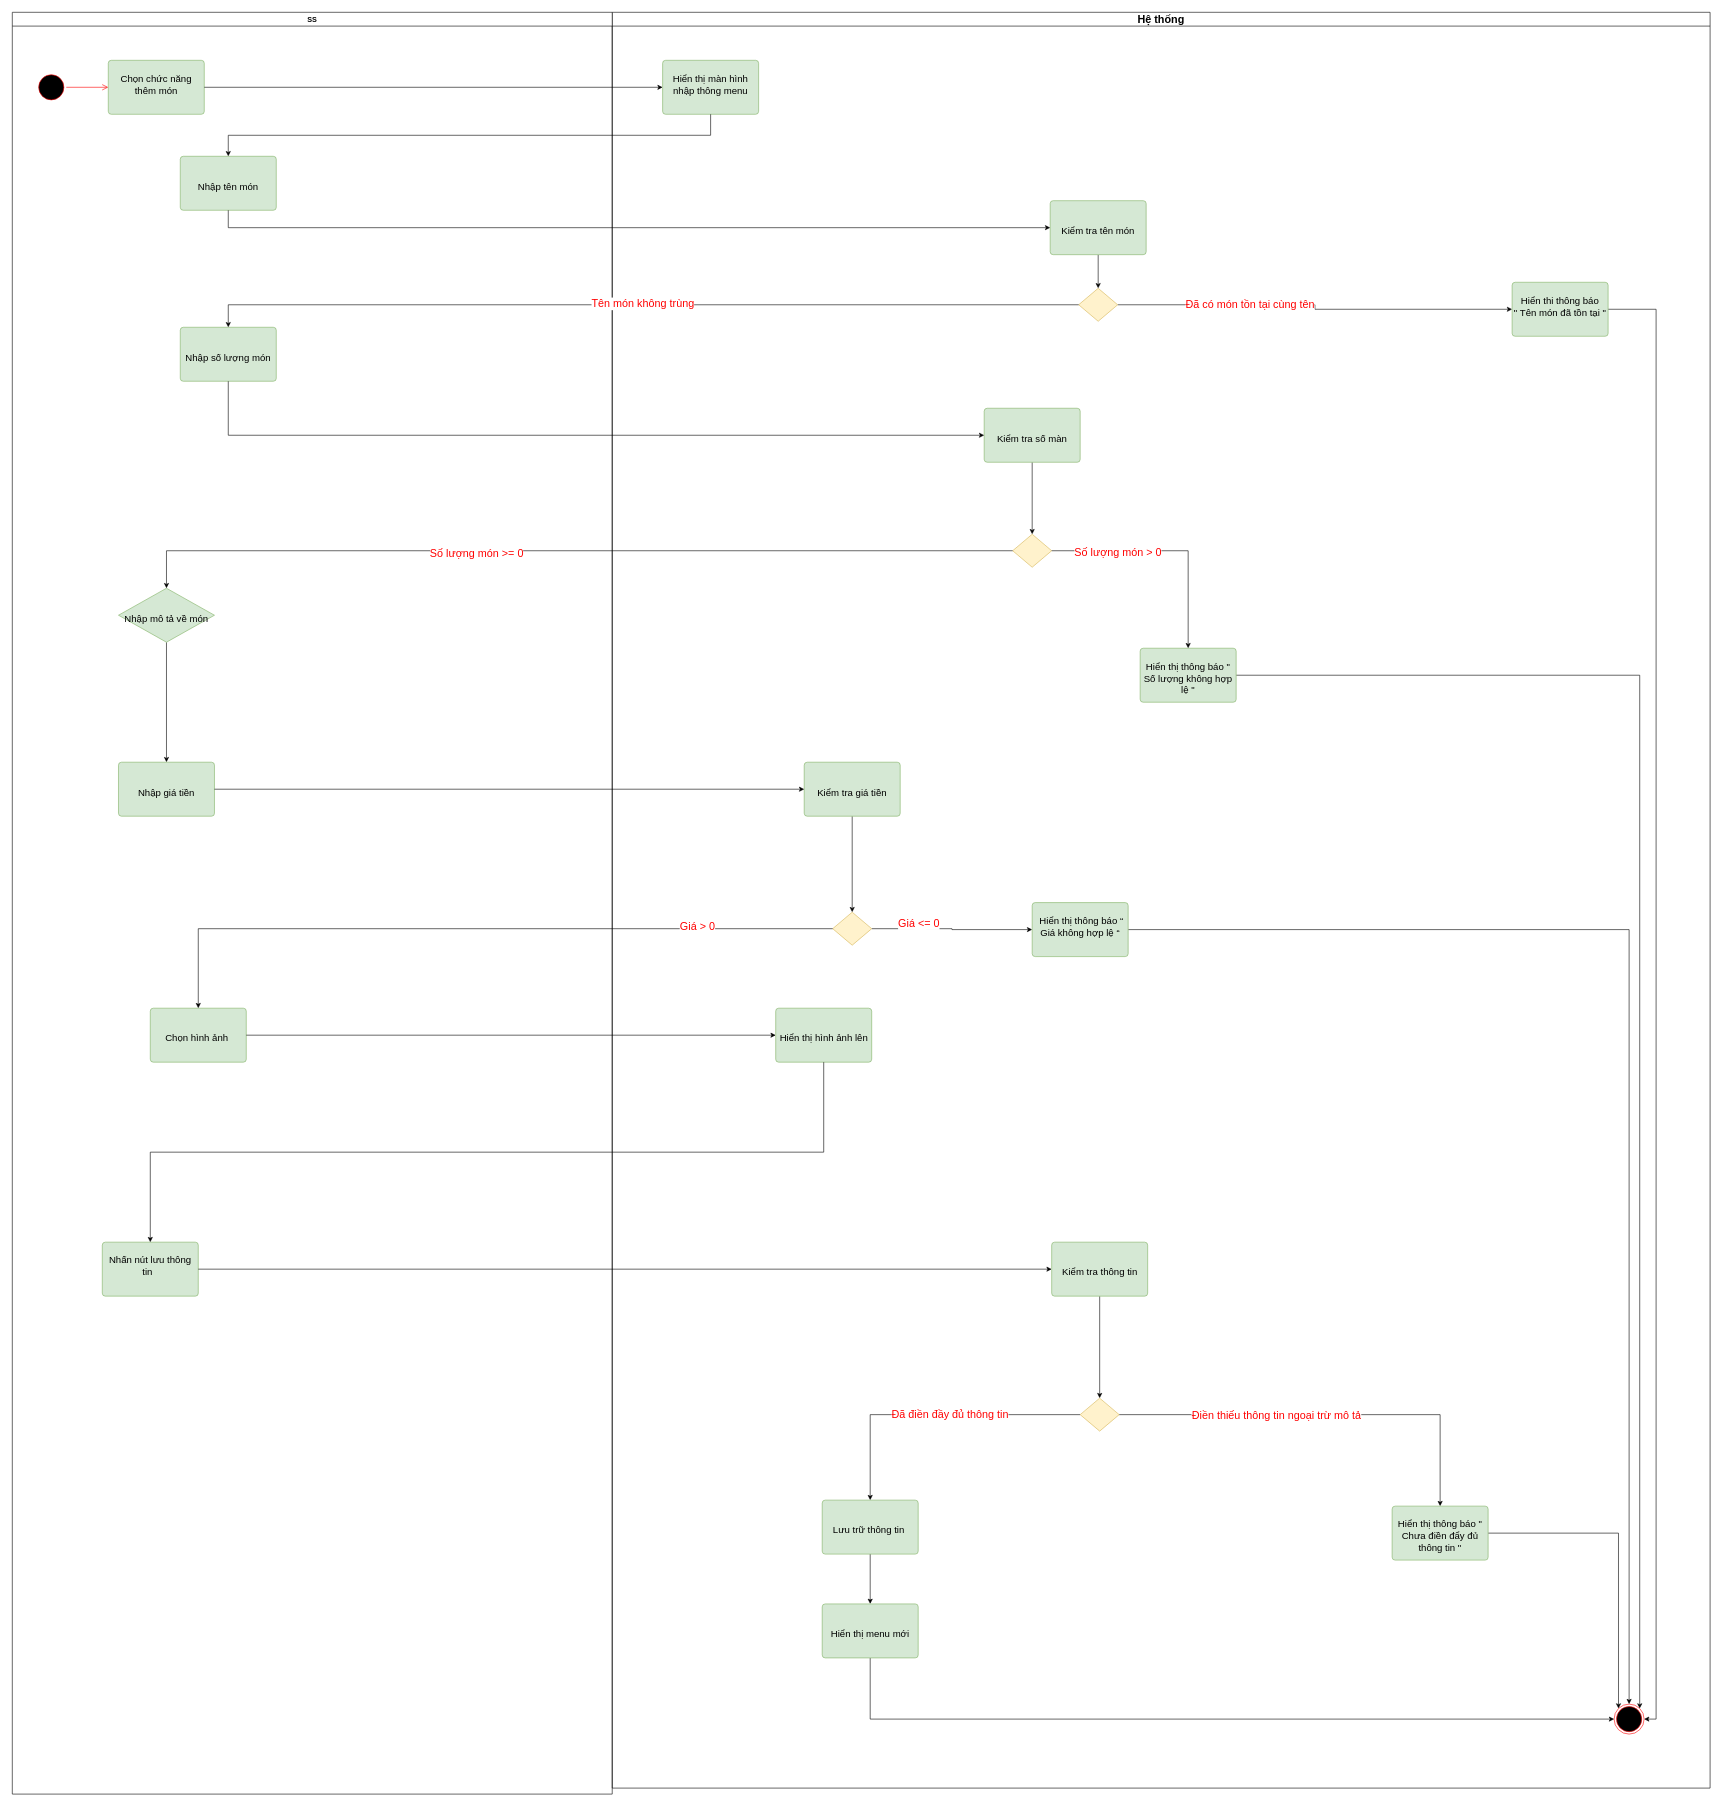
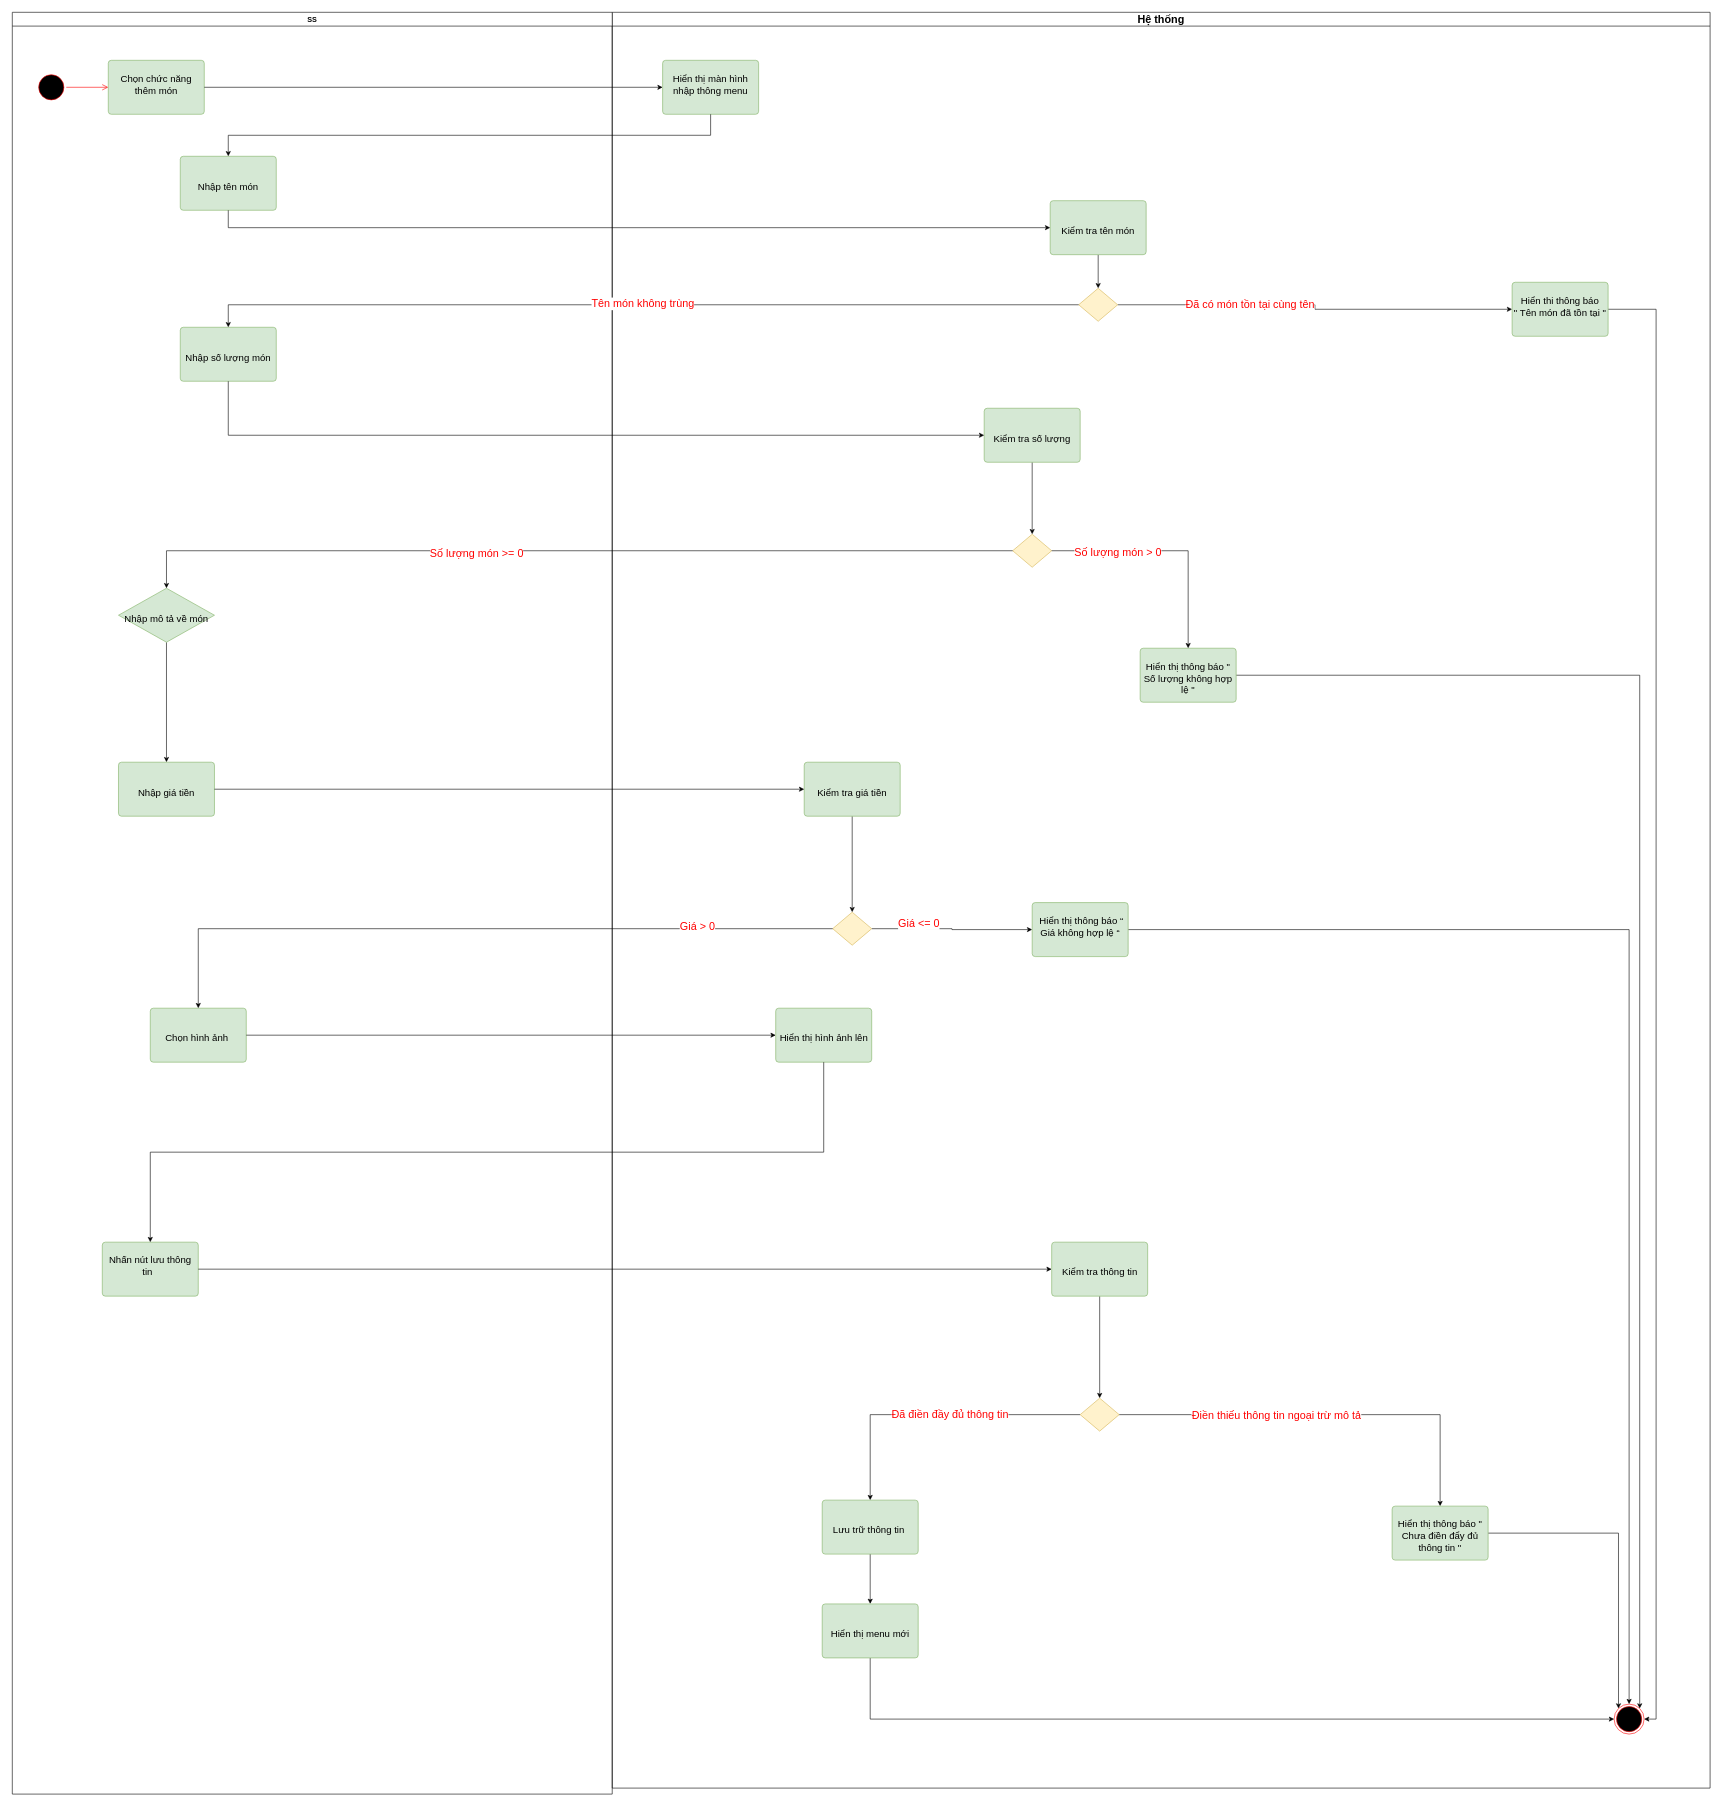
(1032, 417) -> (1032, 417)
